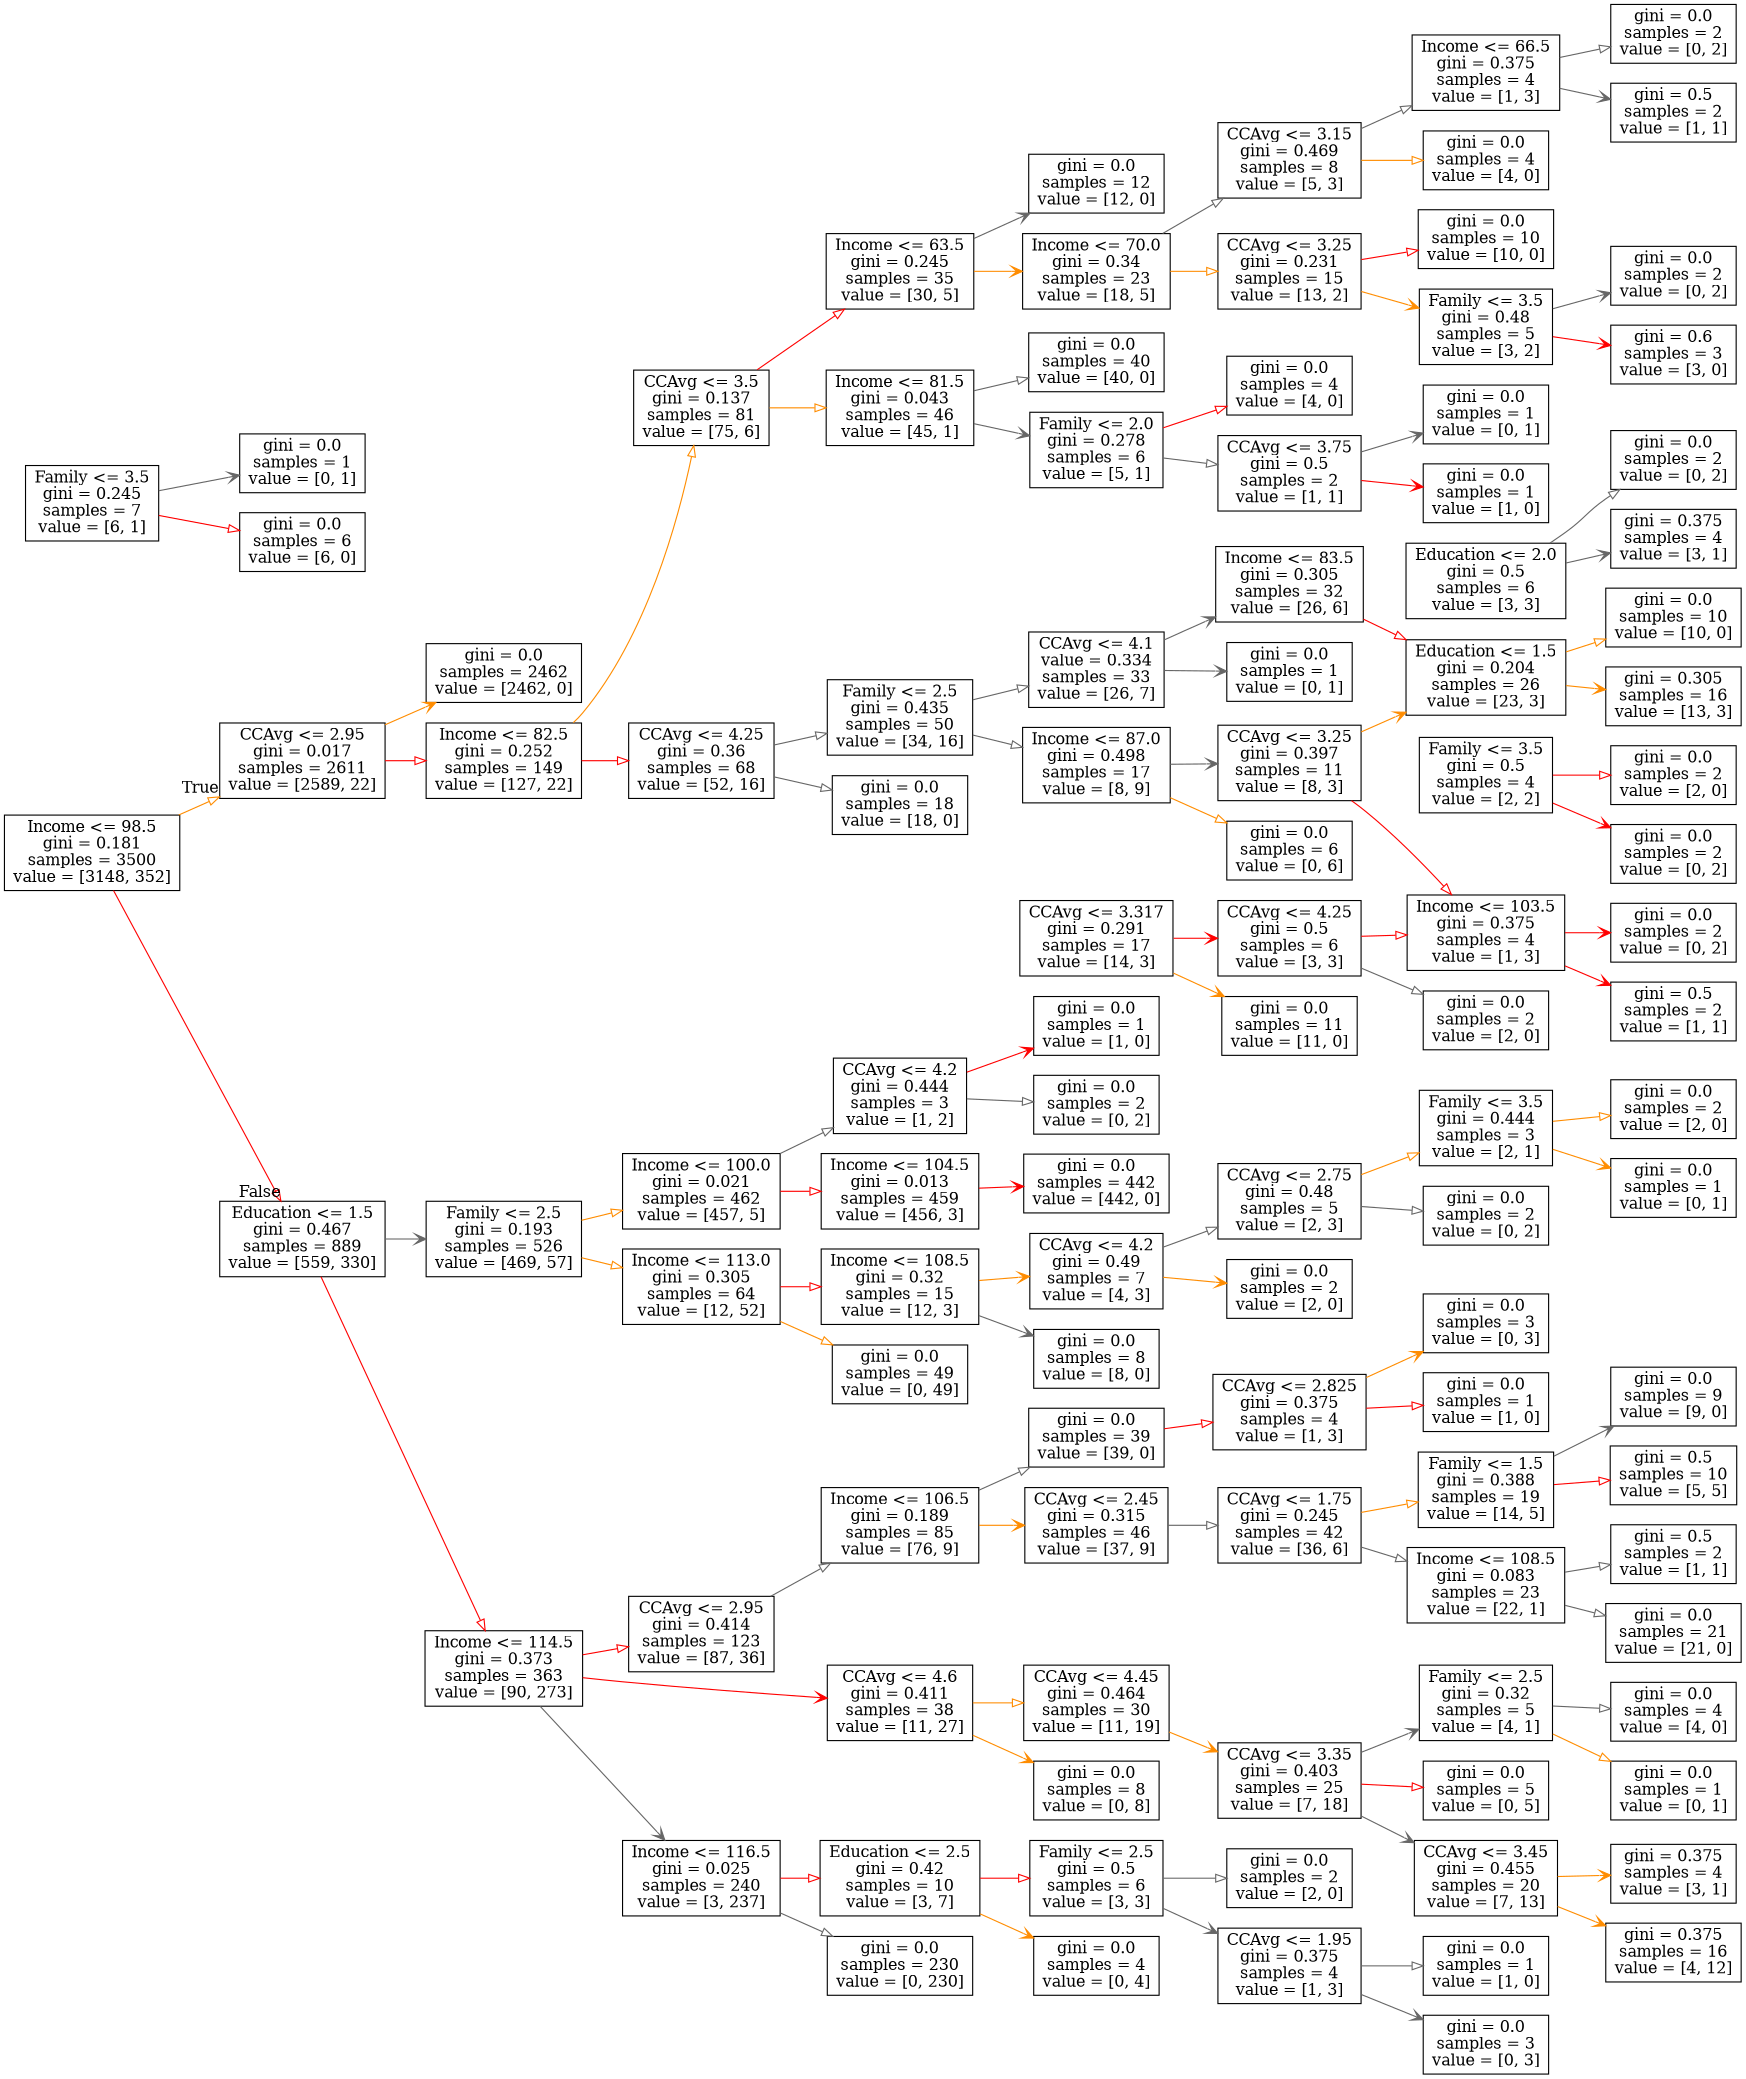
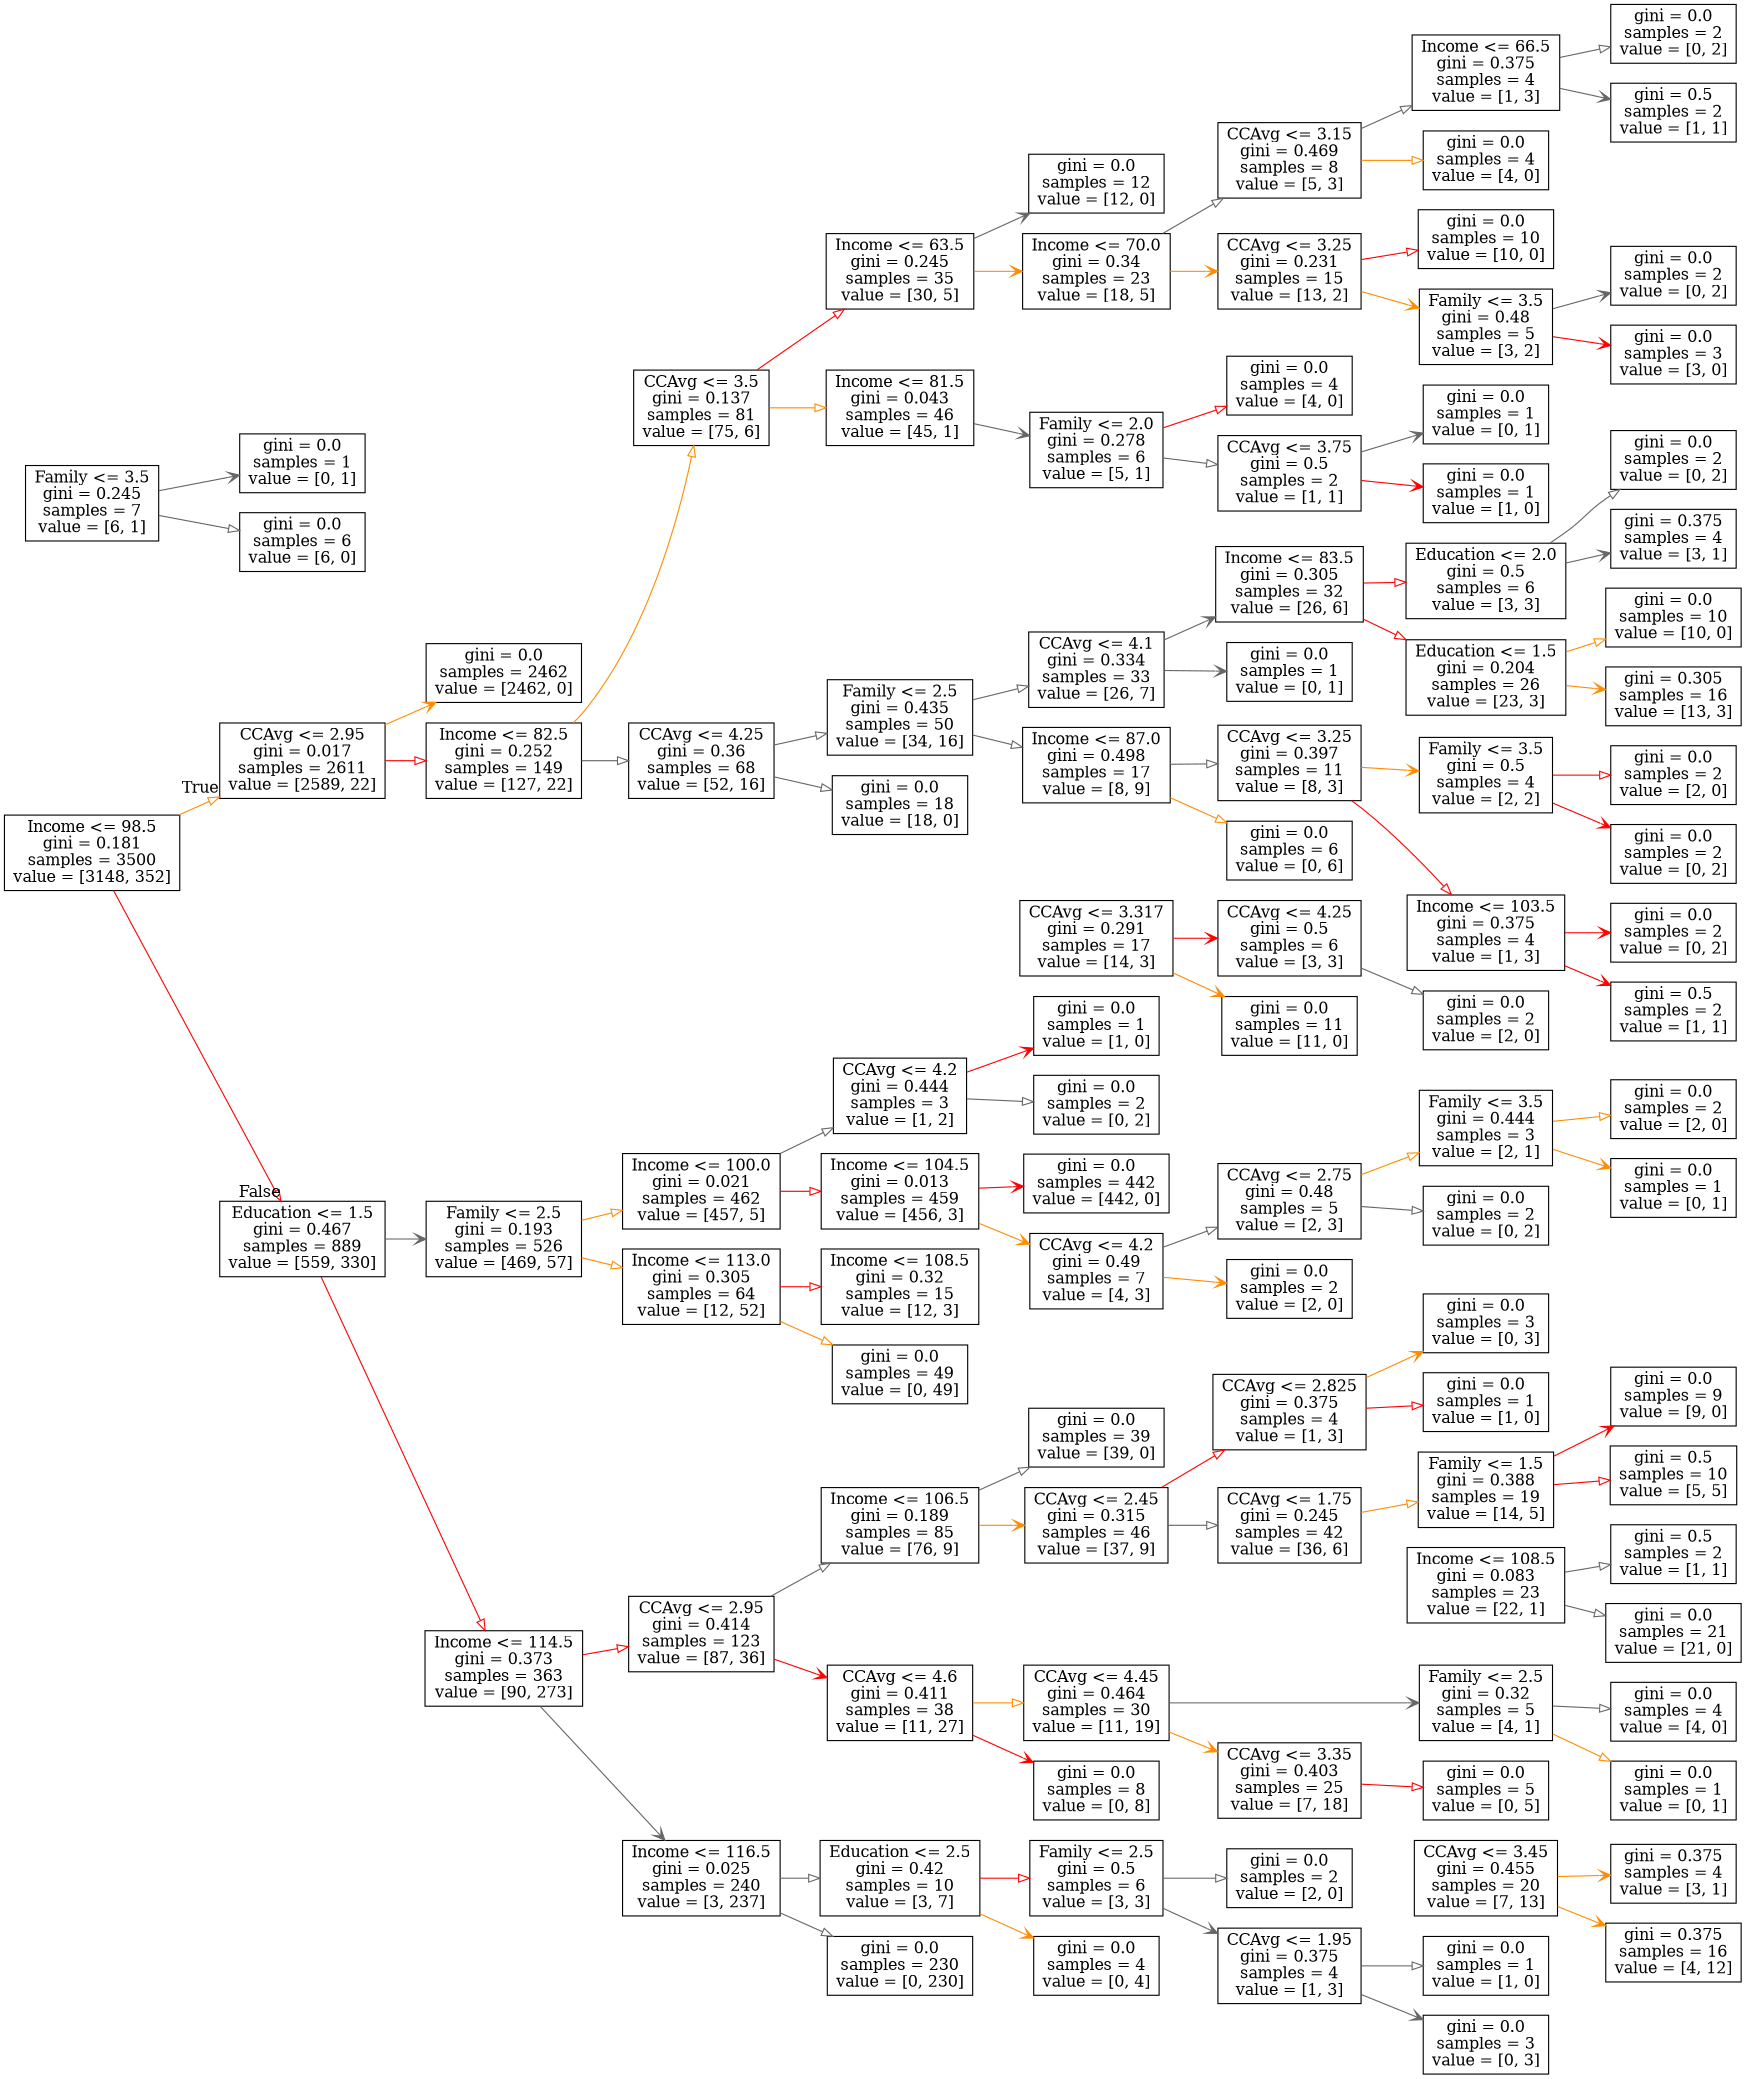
(1188, 271) -> (1188, 271)
(1673, 355) -> (1673, 355)
(1096, 362) -> none
(194, 522) -> (194, 522)
none -> (1379, 583)
(1096, 670) -> (1096, 670)
(1378, 724) -> (1384, 769)
(599, 761) -> (599, 761)
(1188, 764) -> (1188, 764)
(1378, 936) -> none
(999, 1279) -> (999, 1232)
(1096, 1359) -> none
(1183, 1426) -> (1188, 1472)
(1579, 1444) -> (1579, 1444)
(1379, 1553) -> none
(699, 1689) -> (795, 1667)
(1385, 1743) -> (1289, 1703)
(998, 1747) -> (998, 1747)
(1383, 1827) -> none
(794, 1878) -> (794, 1878)
